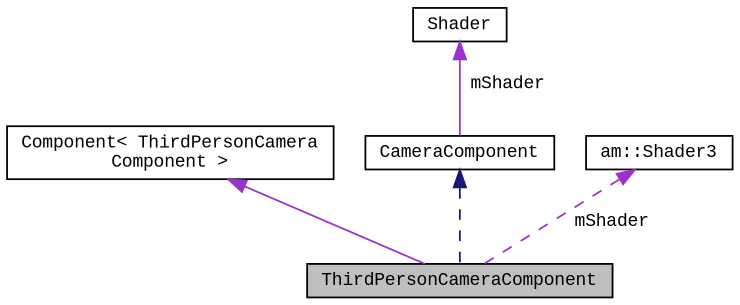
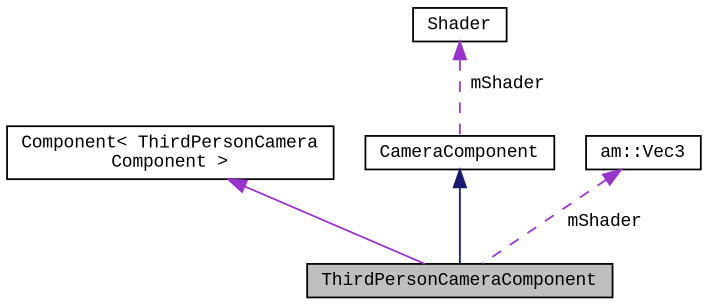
(460, 98) -> (460, 98)
(659, 153) -> (643, 153)
(460, 226) -> (460, 226)
